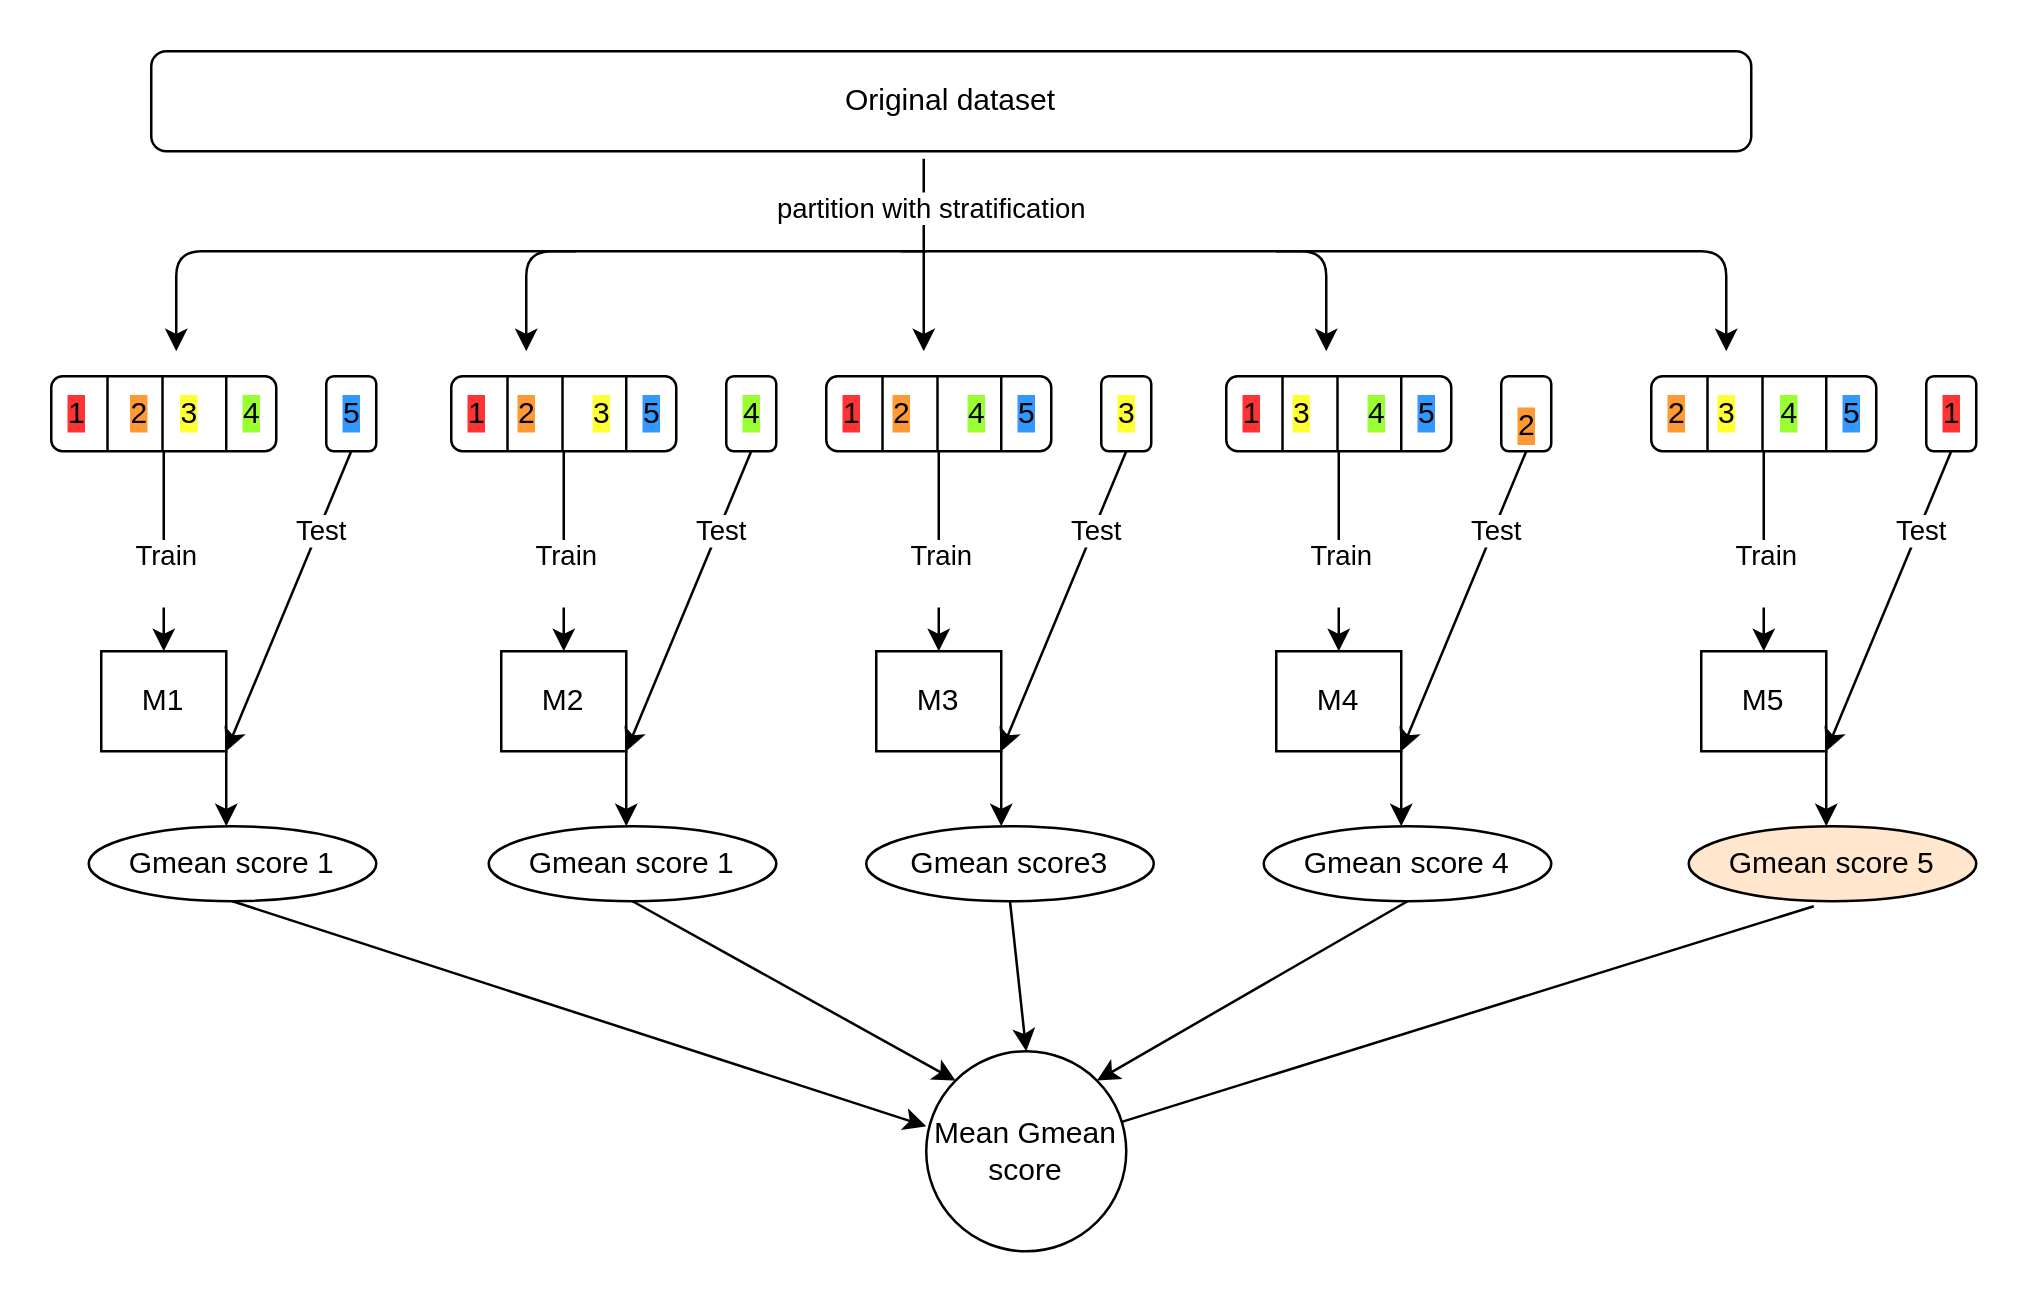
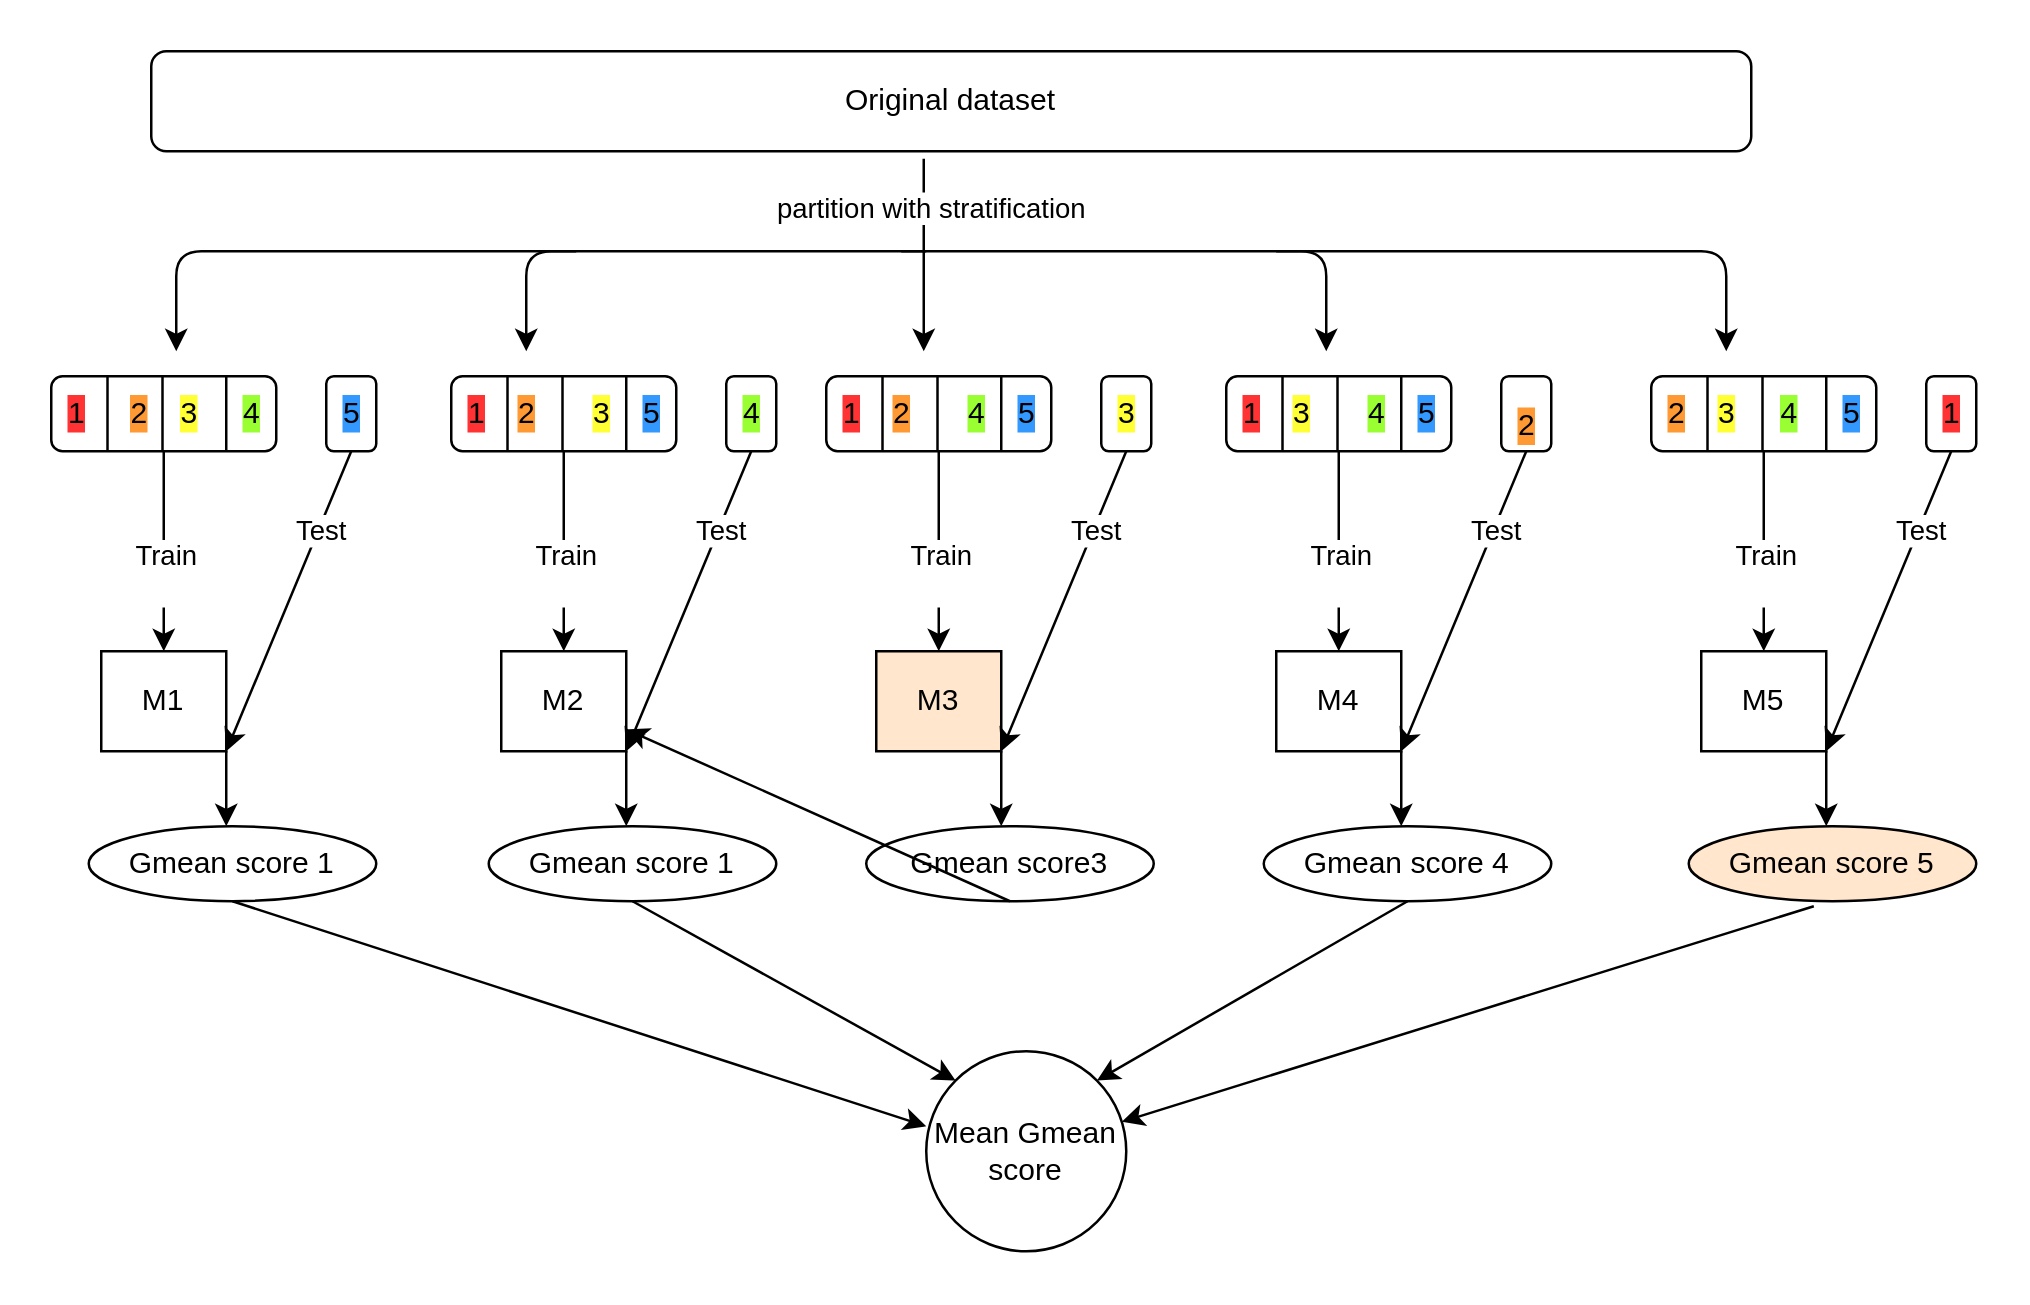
(939, 701) -> (939, 701)
(1017, 968) -> (825, 819)
(1132, 1119) -> (1139, 1116)
